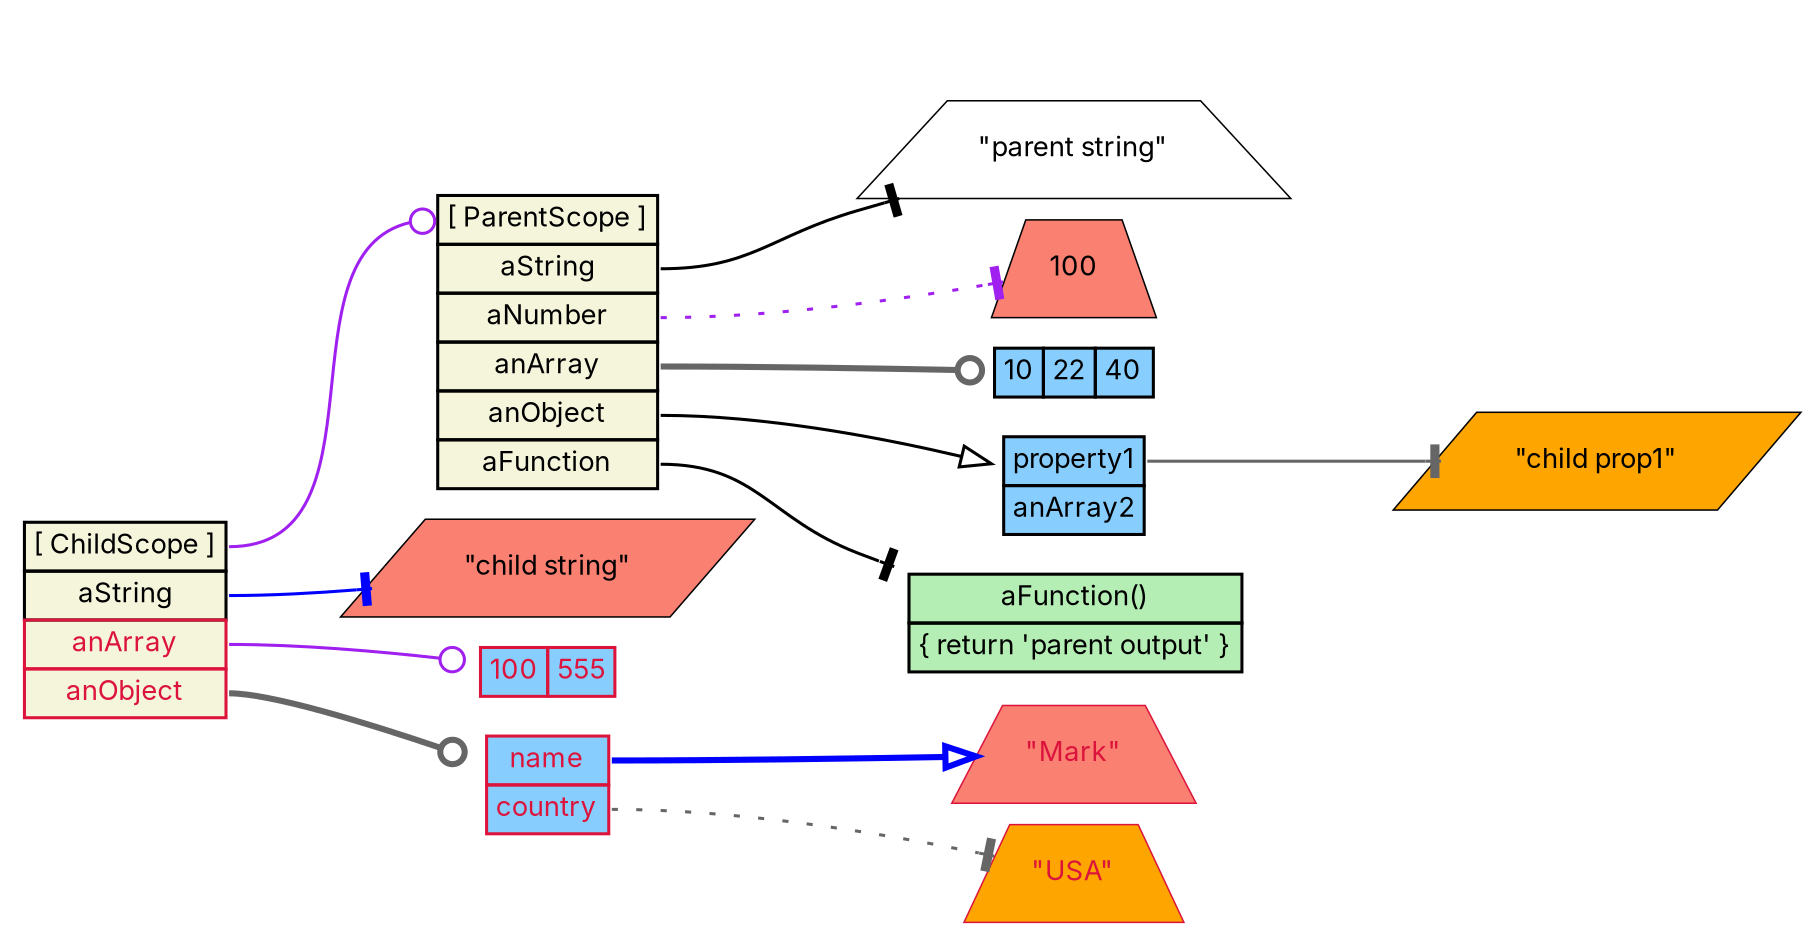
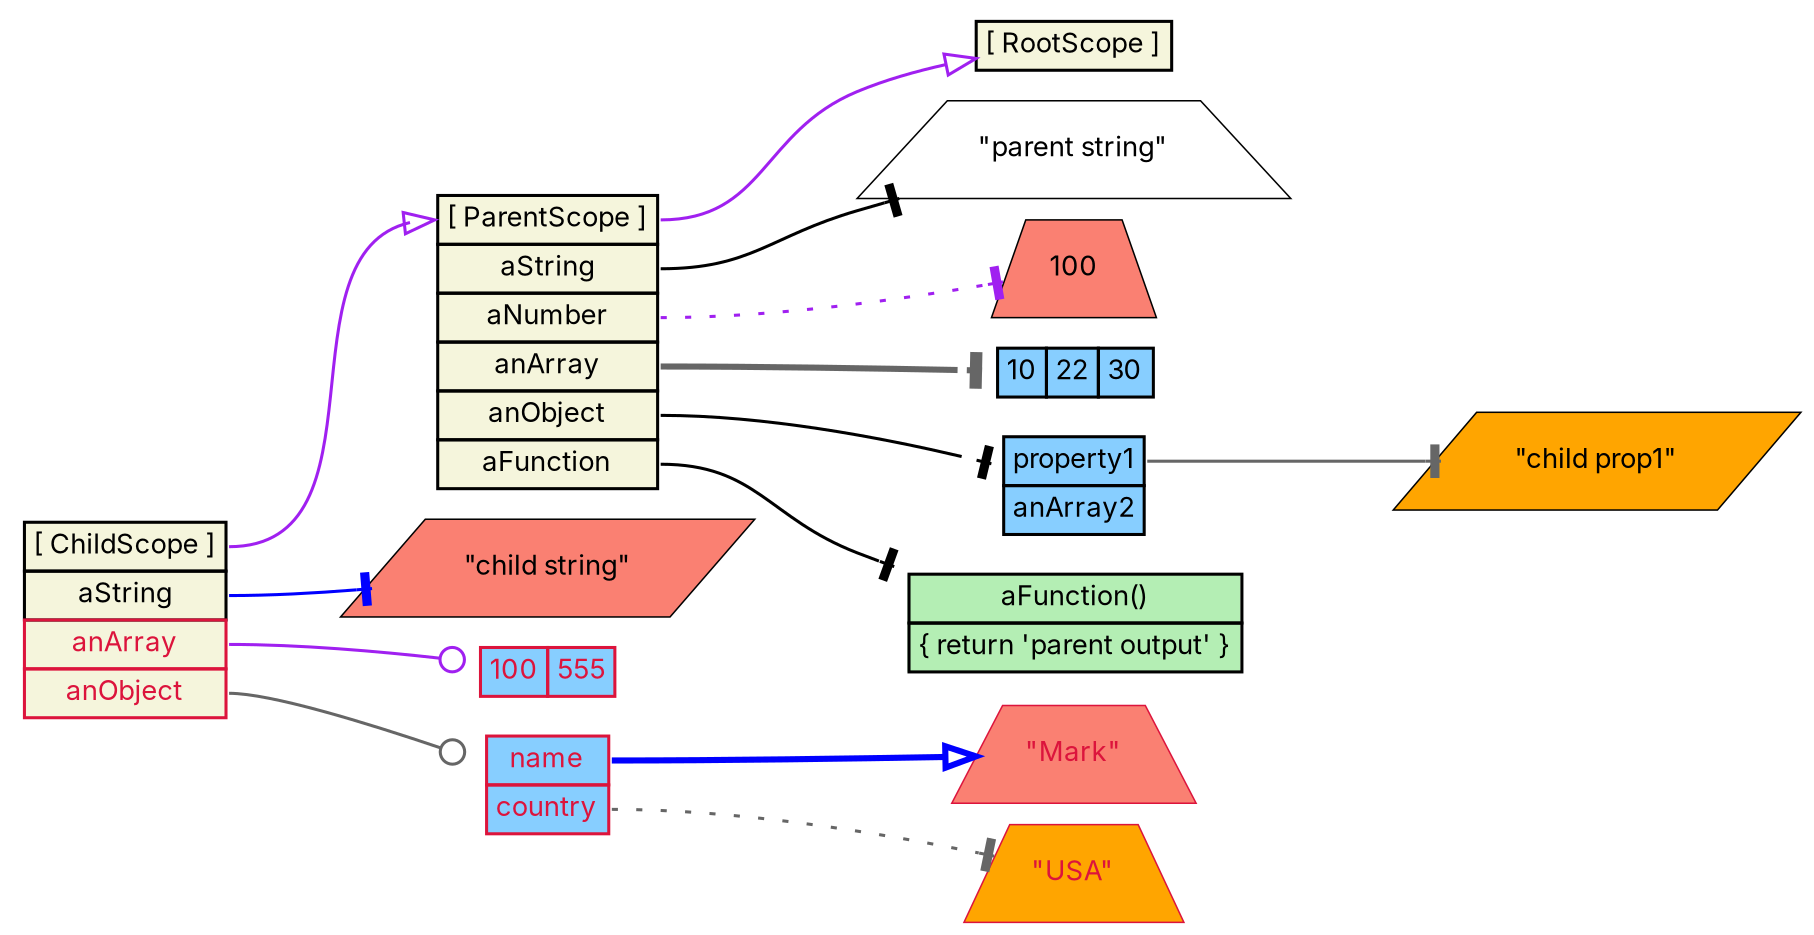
none -> (1074, 46)
(809, 368) -> (809, 368)
(1124, 371) -> (1126, 371)
(331, 396) -> (331, 396)
(812, 428) -> (812, 428)
(336, 715) -> (336, 715)
